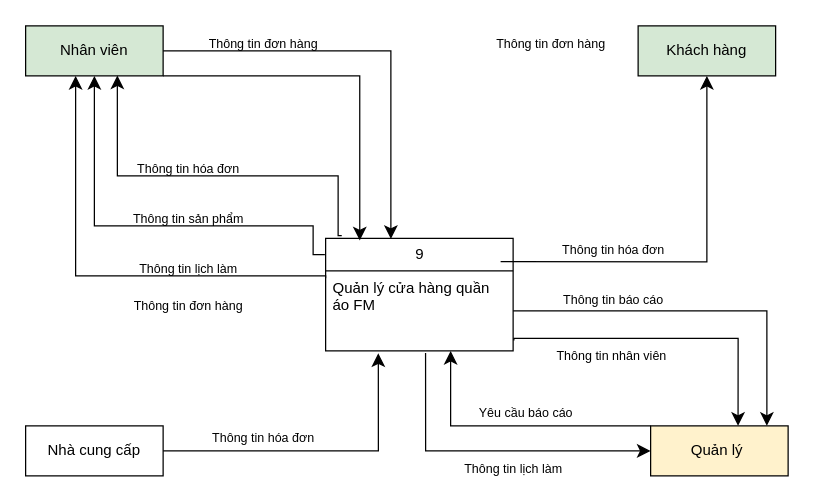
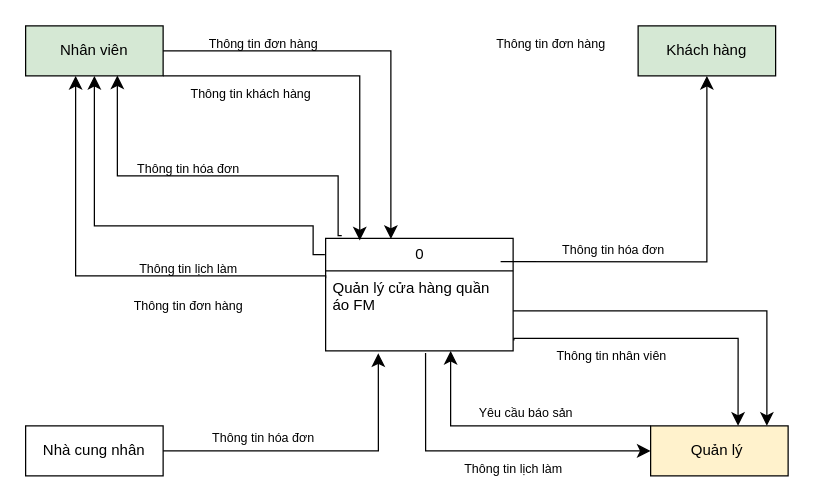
none -> (251, 88)
(188, 213) -> none
(420, 254) -> (420, 254)
(613, 294) -> none
(526, 407) -> (526, 407)
(94, 451) -> (94, 451)
